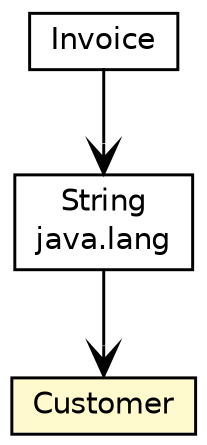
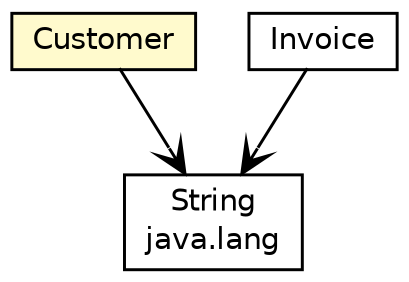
(104, 308) -> (144, 108)
